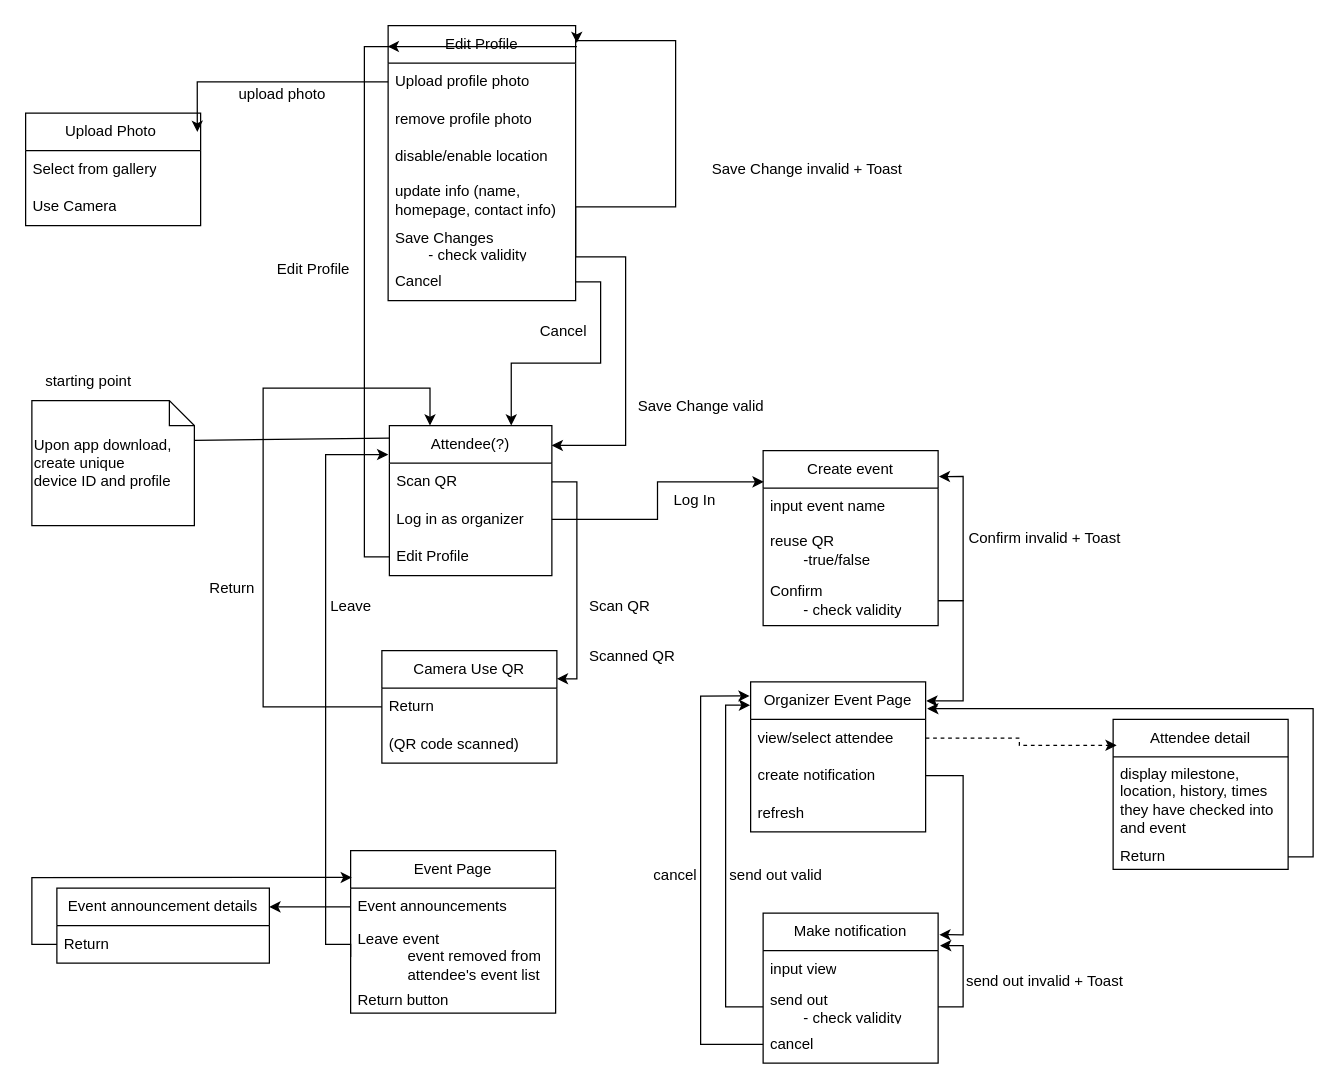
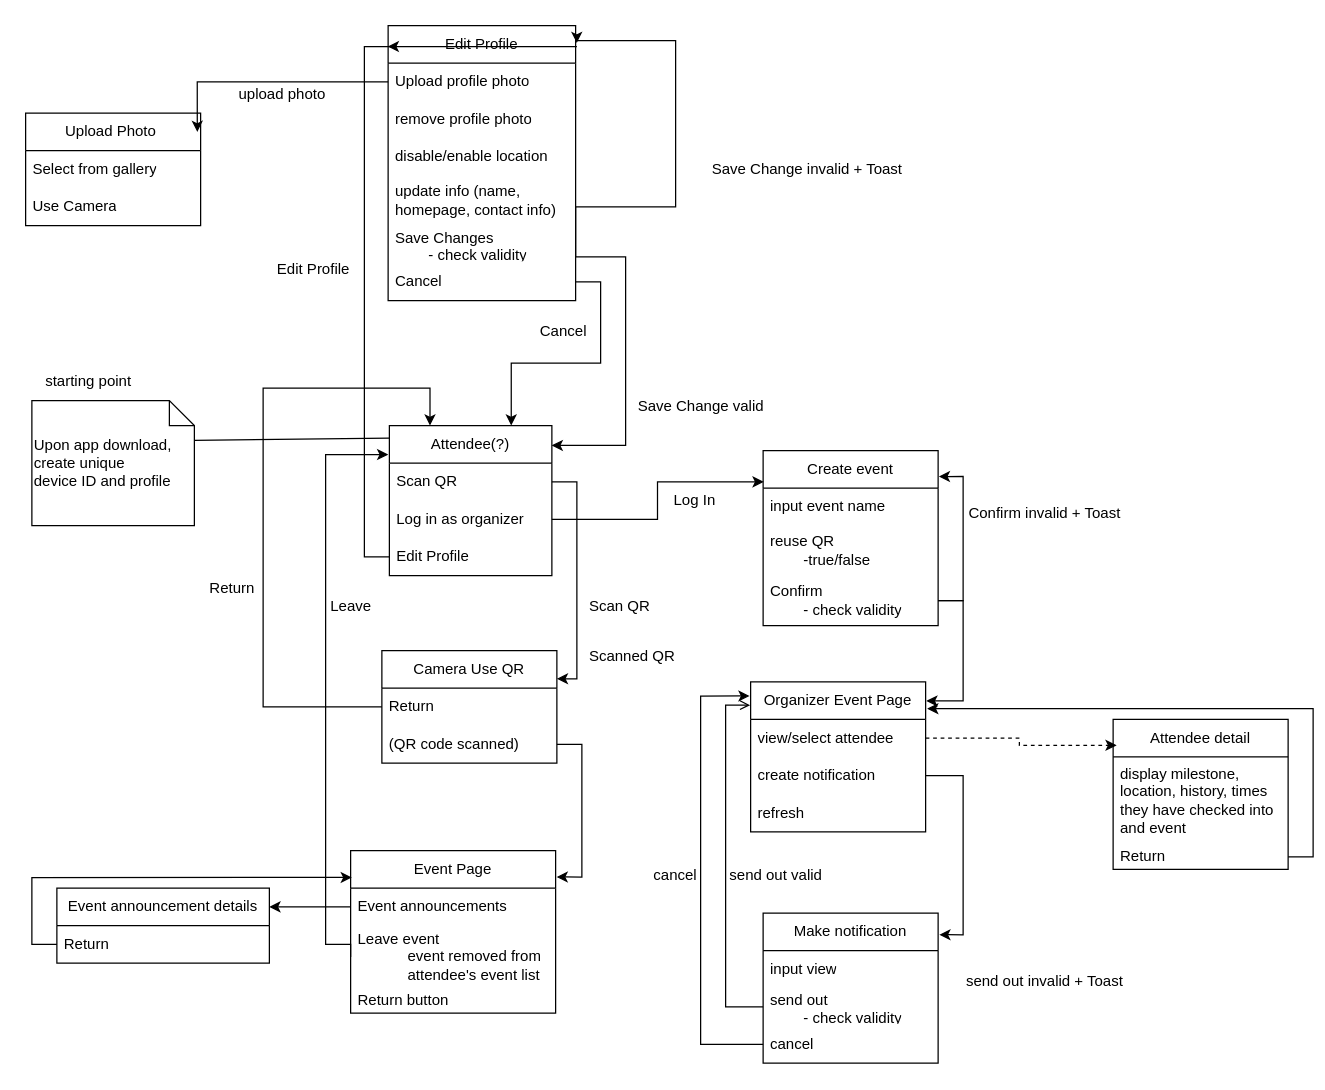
(1044, 538) -> (1044, 513)
(740, 705) -> (742, 705)
none -> (582, 807)
(963, 981) -> none
